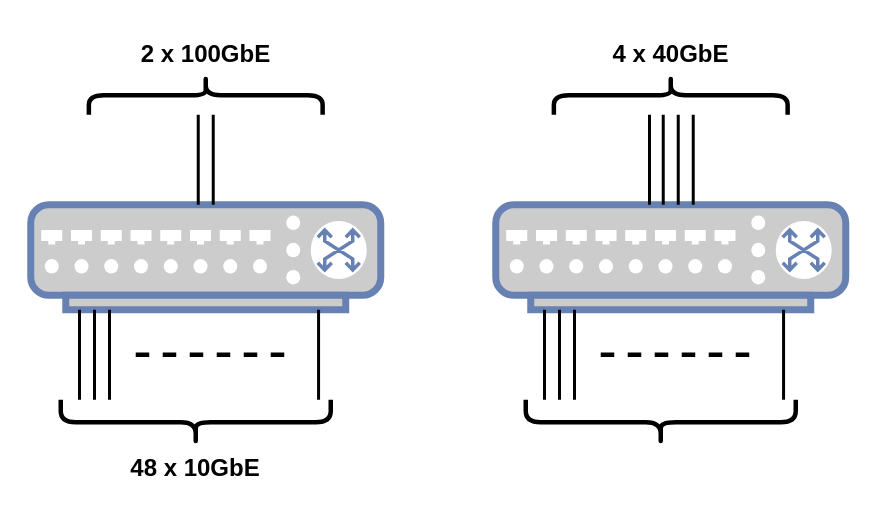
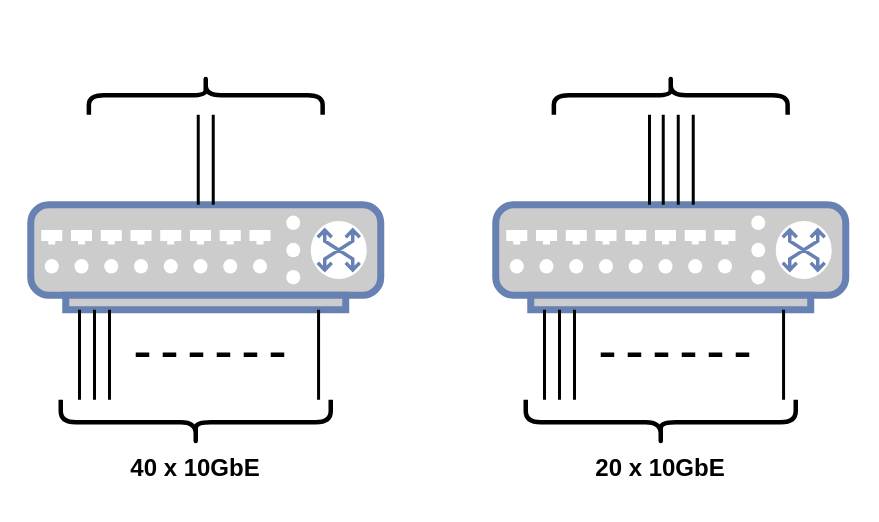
(206, 53) -> none
(671, 53) -> none
(196, 467) -> (196, 467)
none -> (661, 467)
